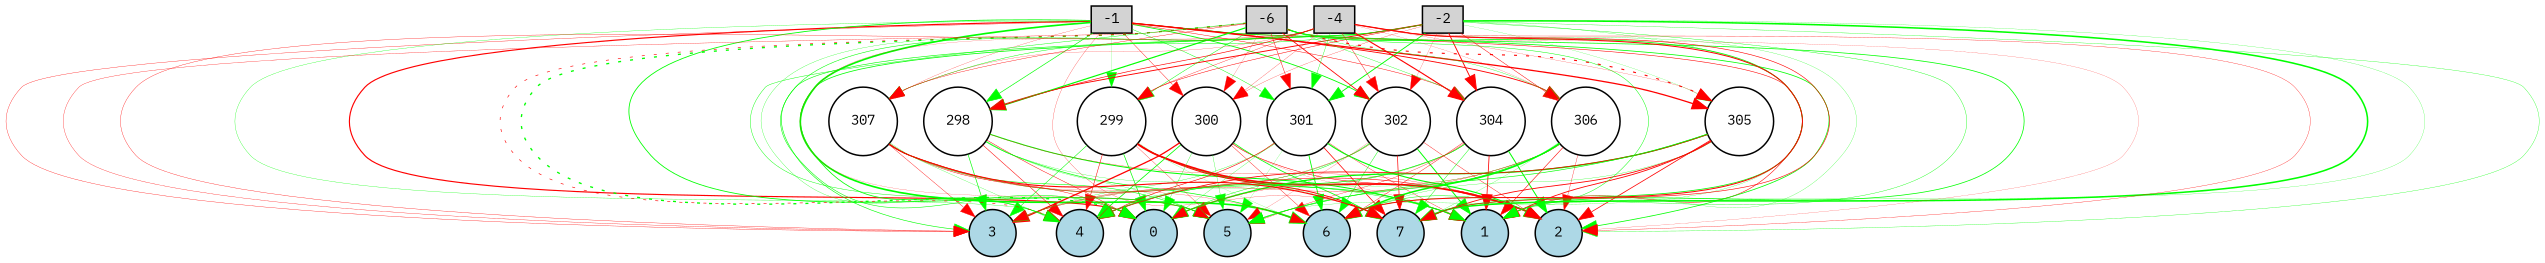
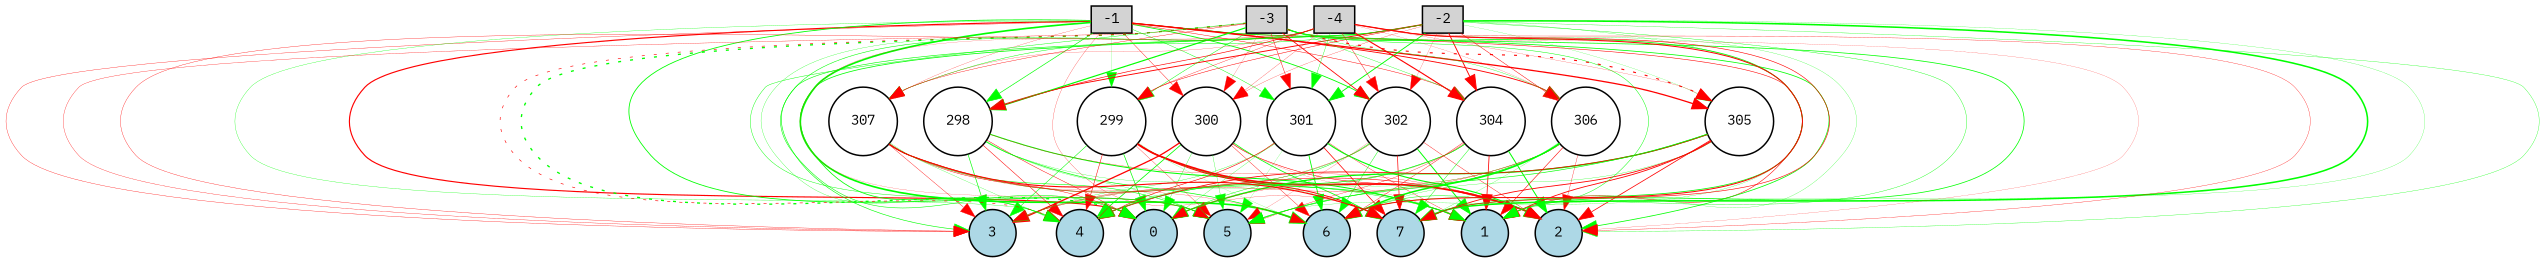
(1267, 20) -> (1267, 20)
